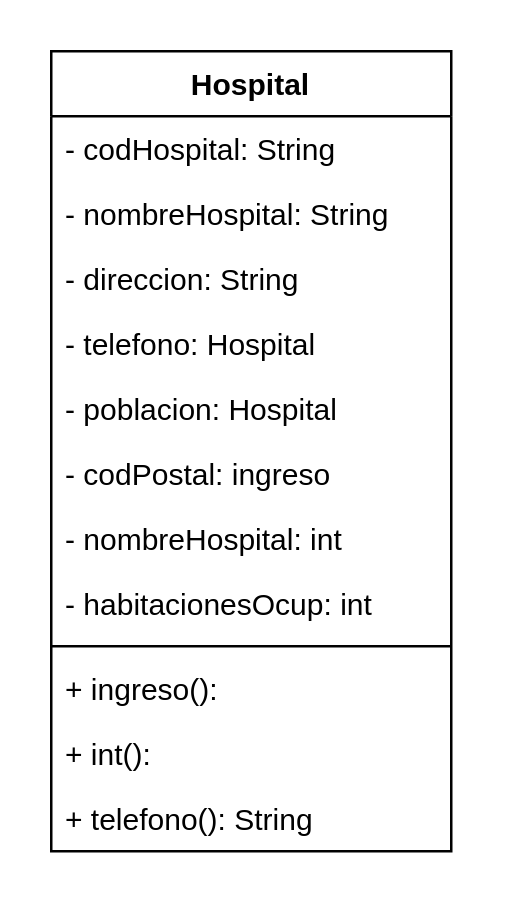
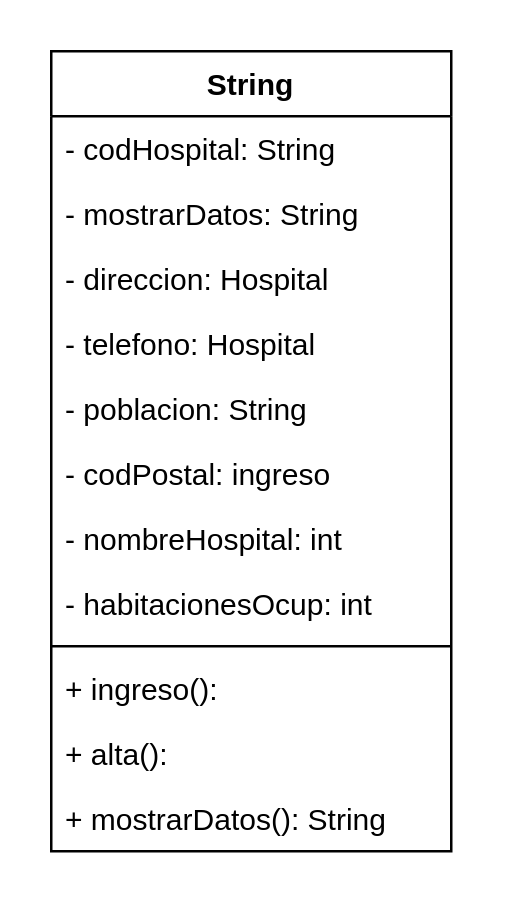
(251, 87) -> (251, 87)
(244, 217) -> (235, 217)
(202, 282) -> (215, 282)
(215, 412) -> (202, 412)
(122, 757) -> (130, 757)
(215, 822) -> (252, 822)
